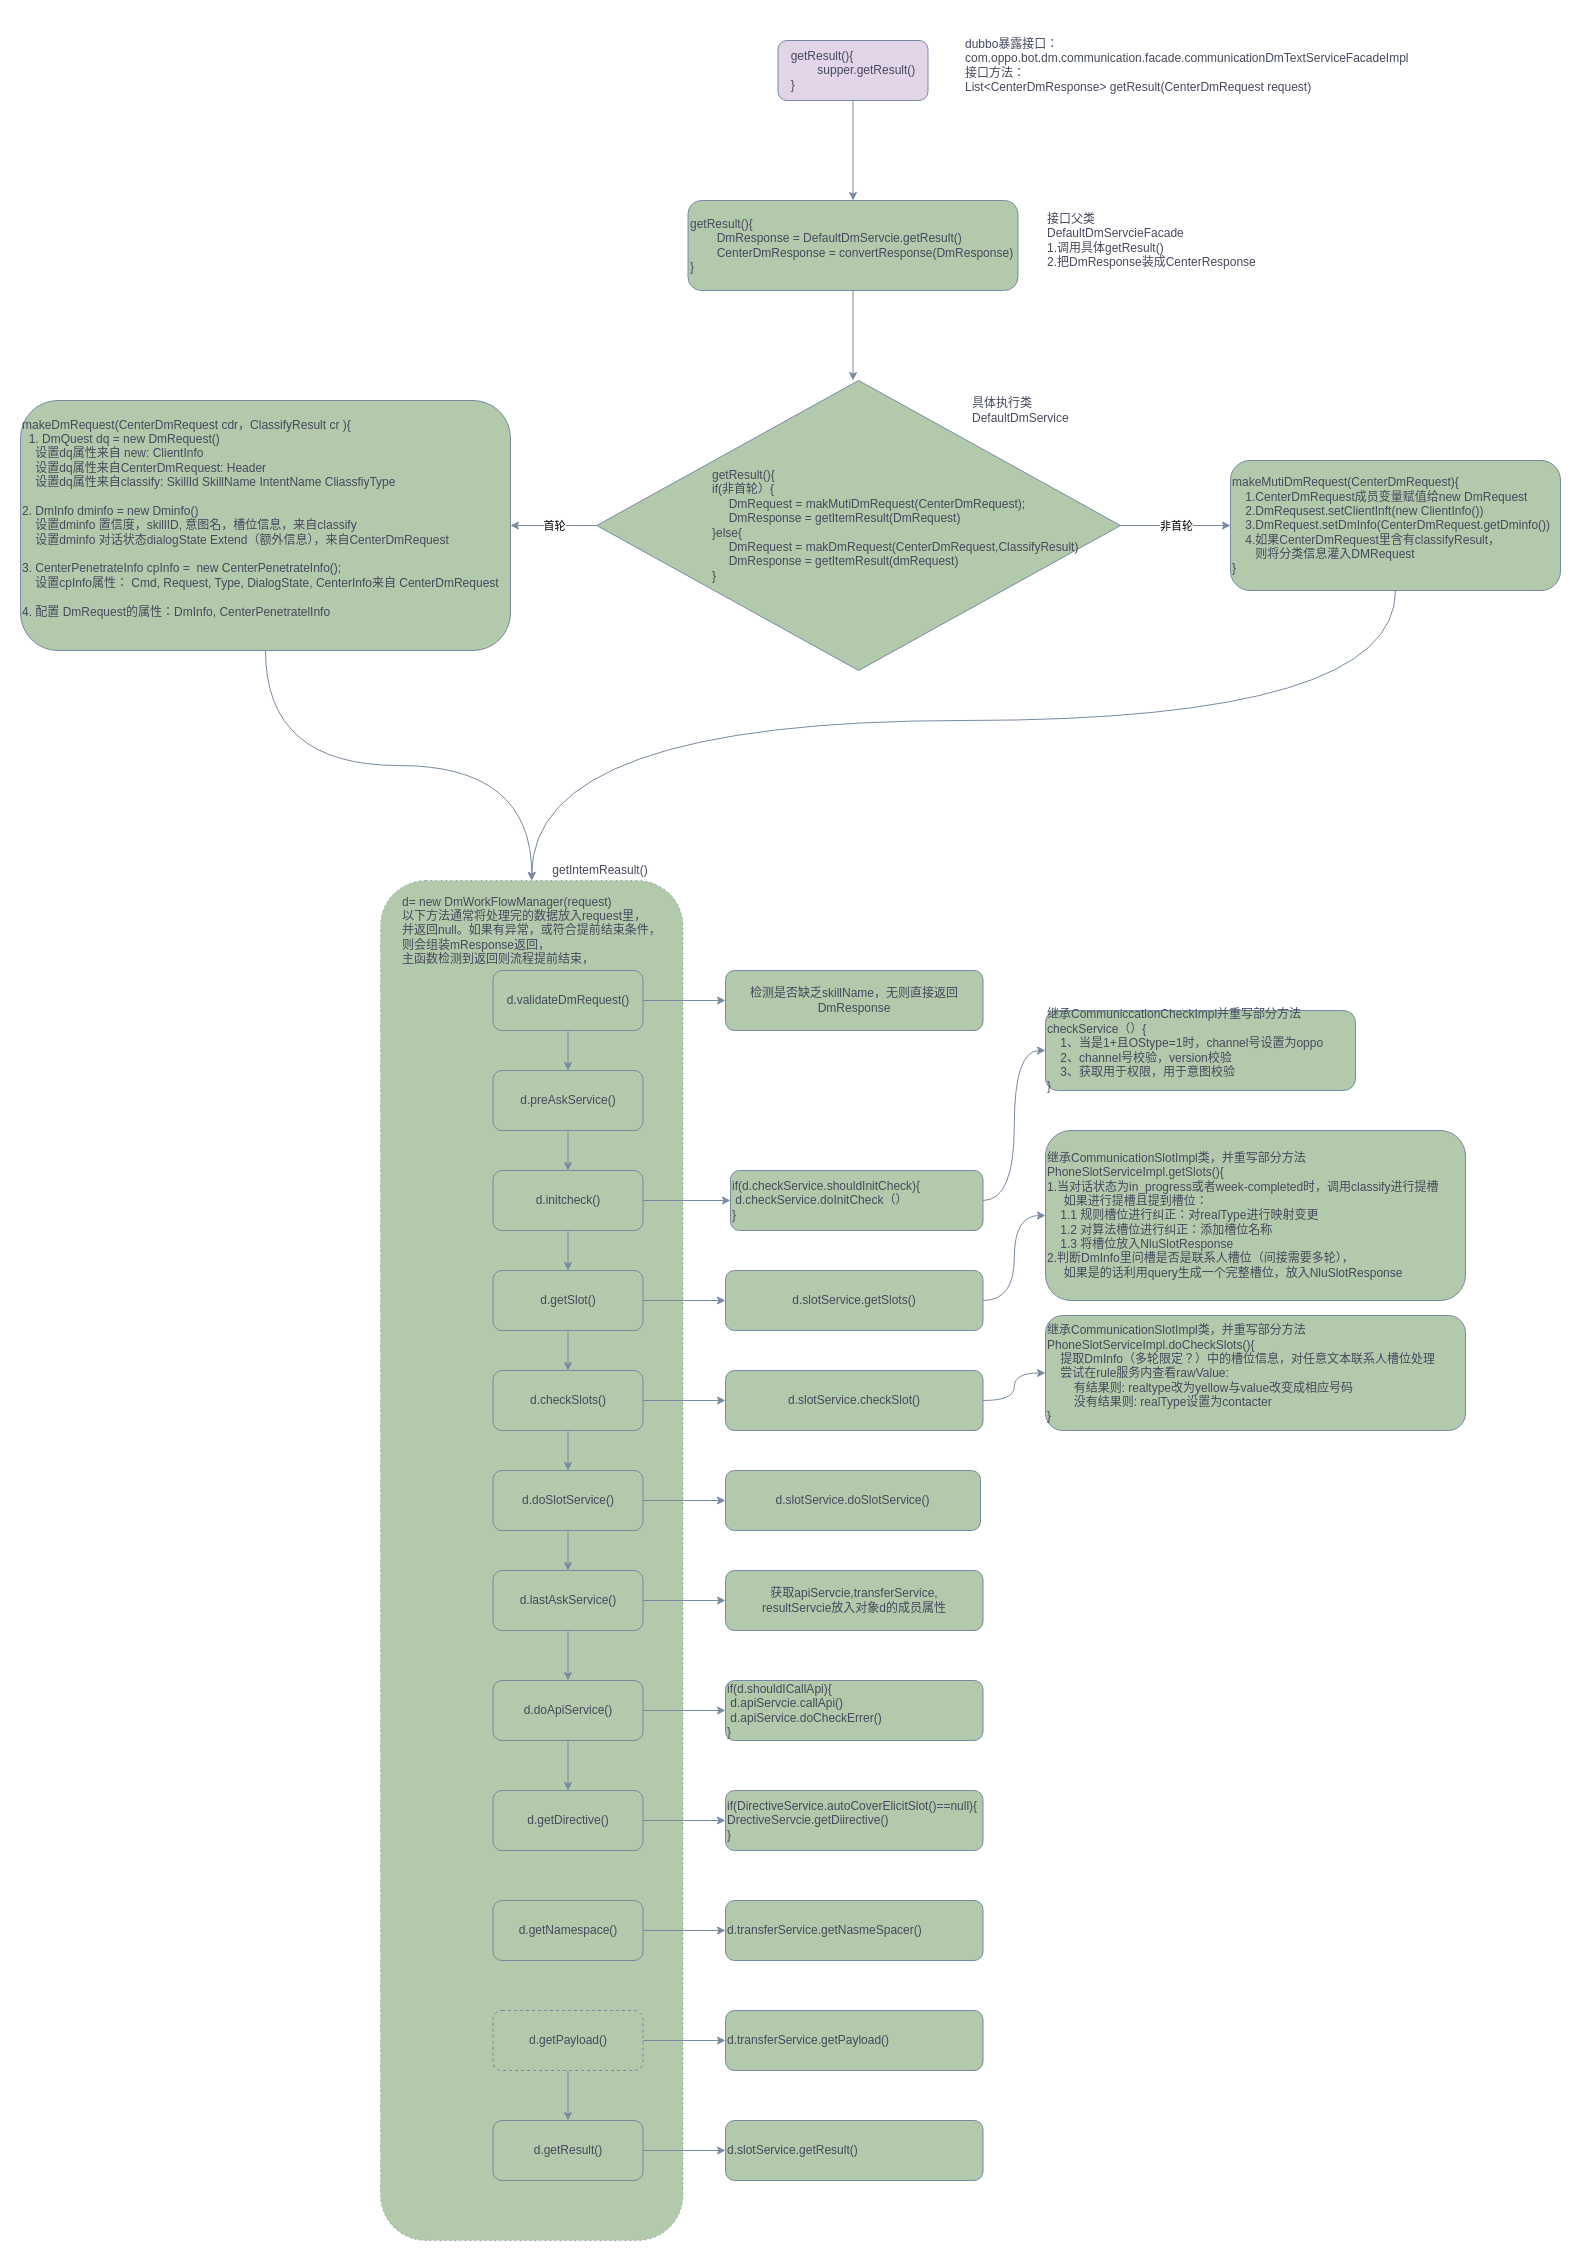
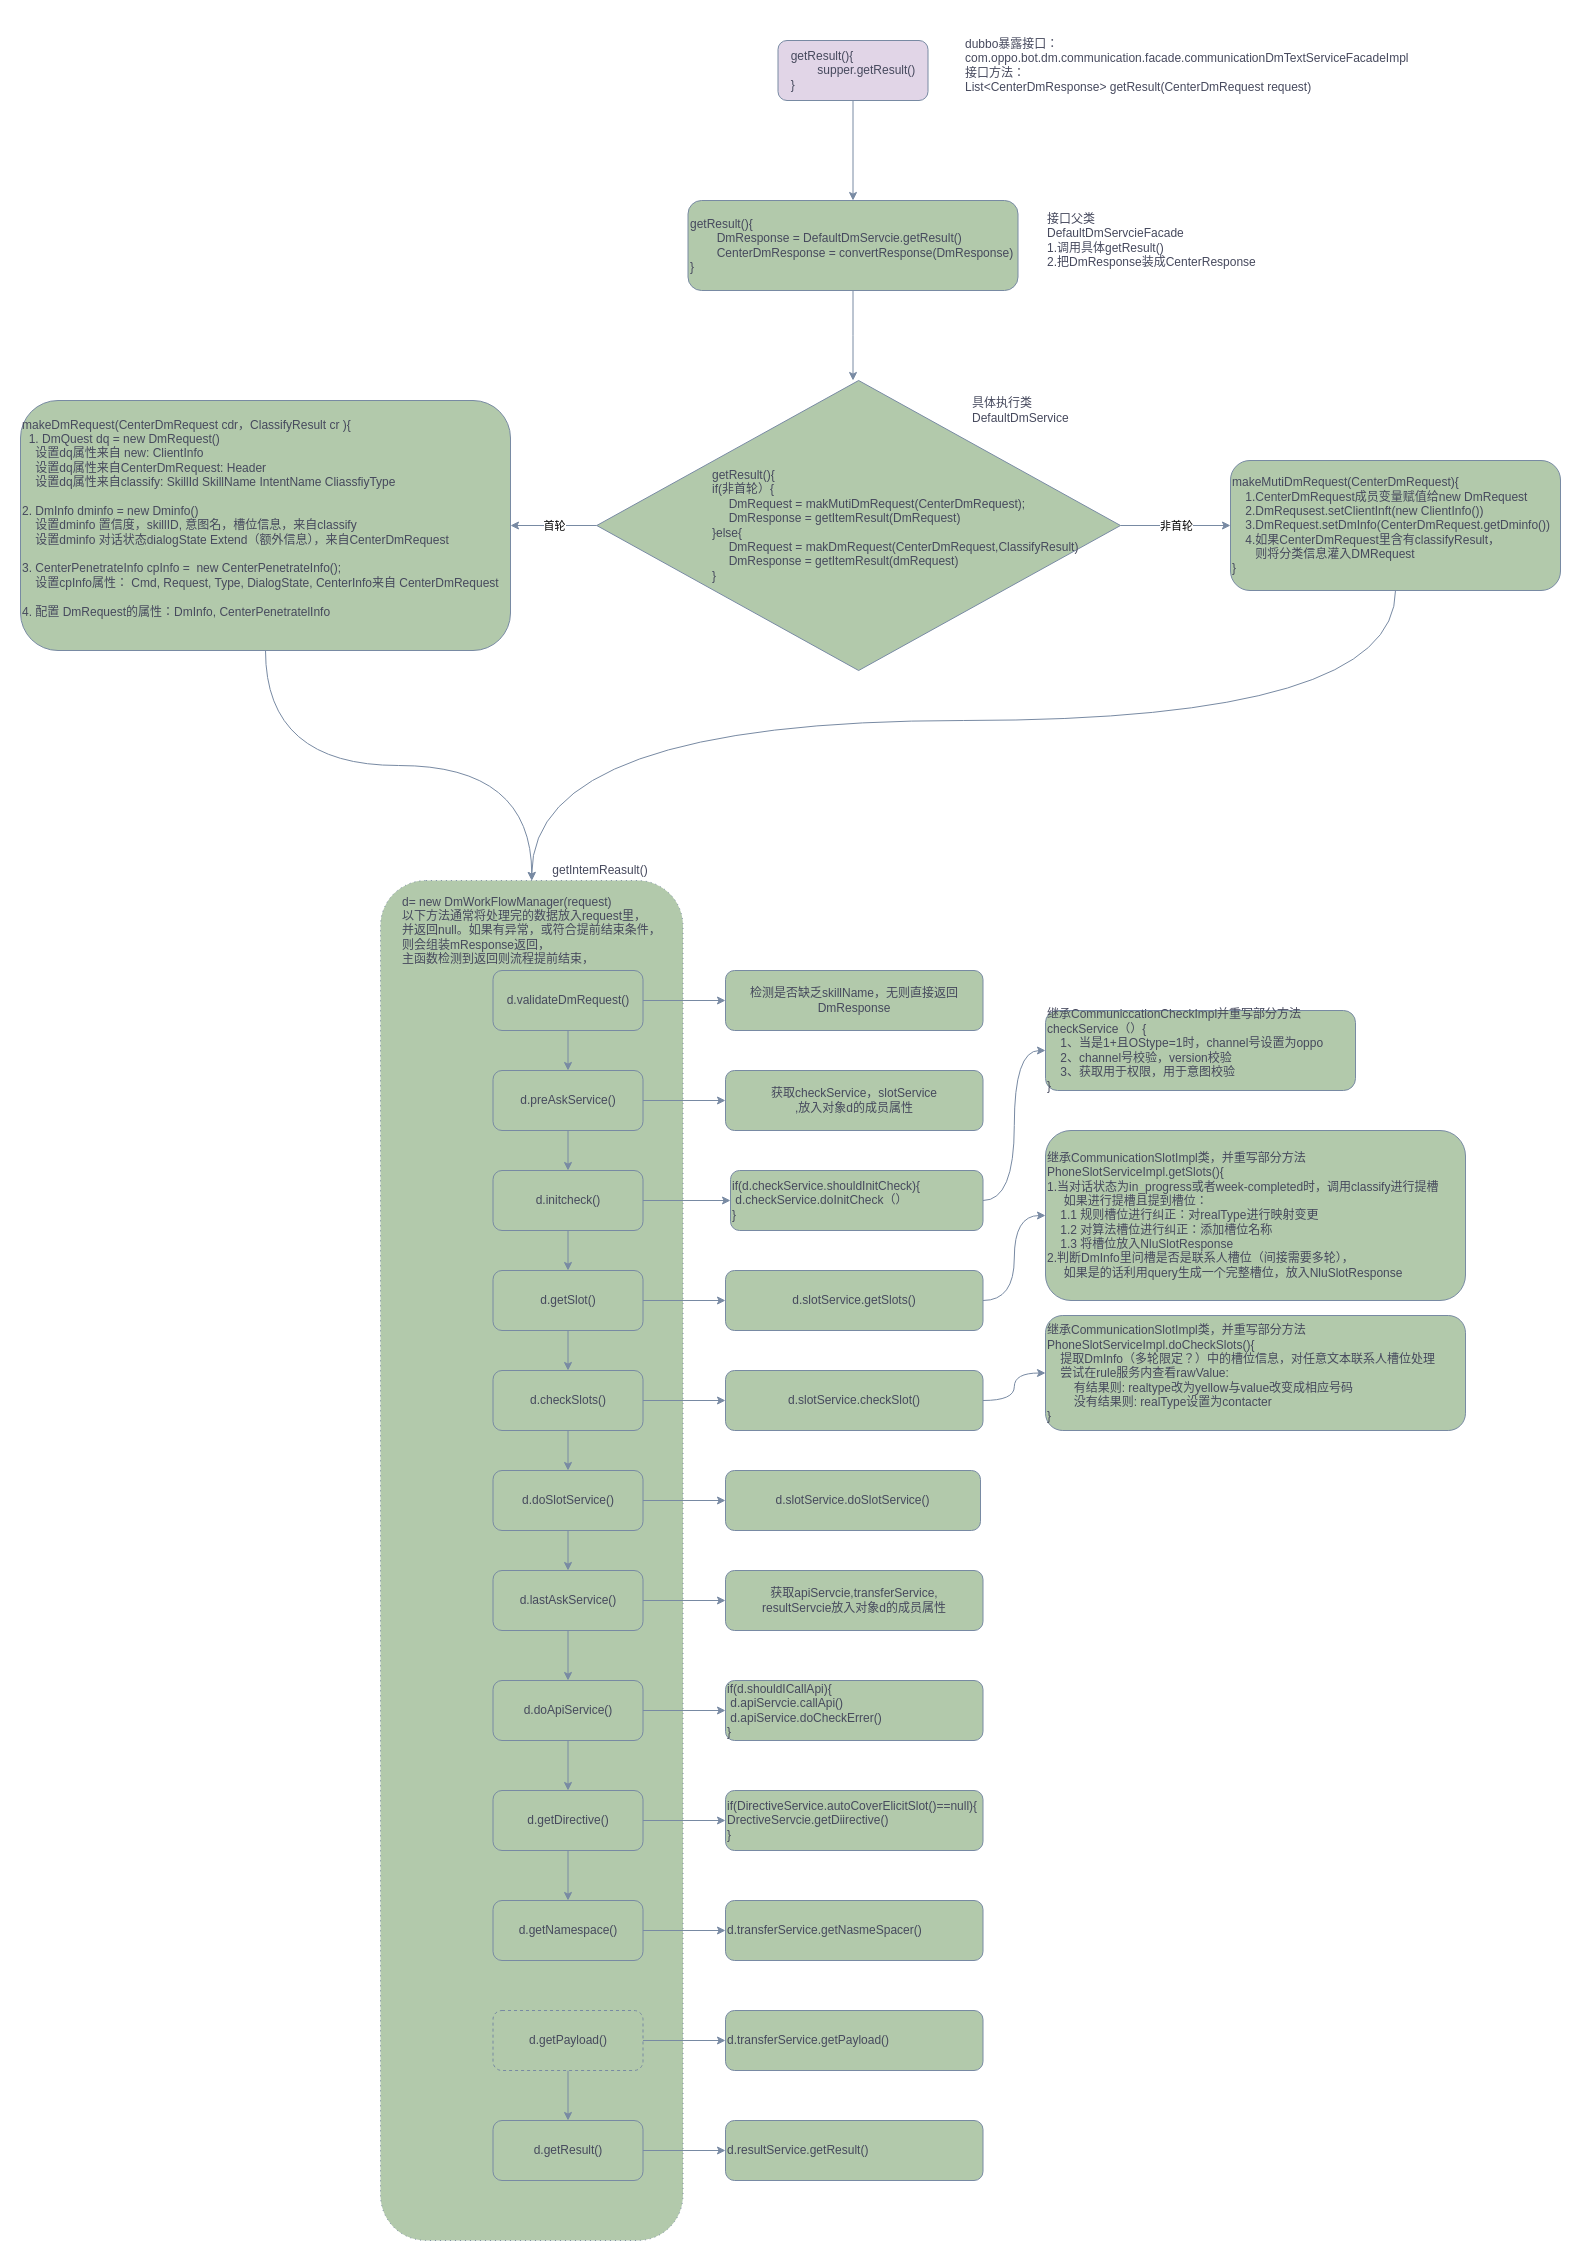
none -> (700, 1101)
none -> (854, 1101)
none -> (568, 1872)
(804, 2151) -> (810, 2151)
